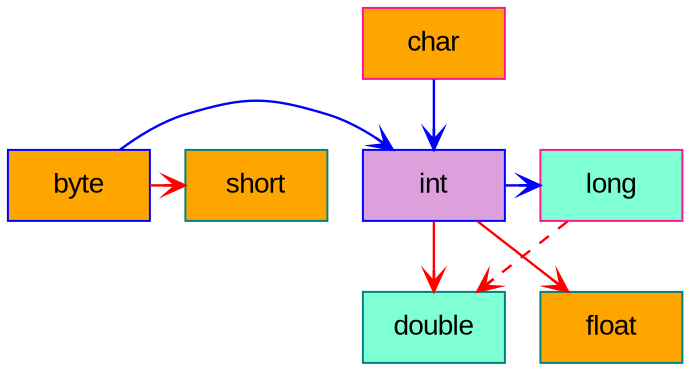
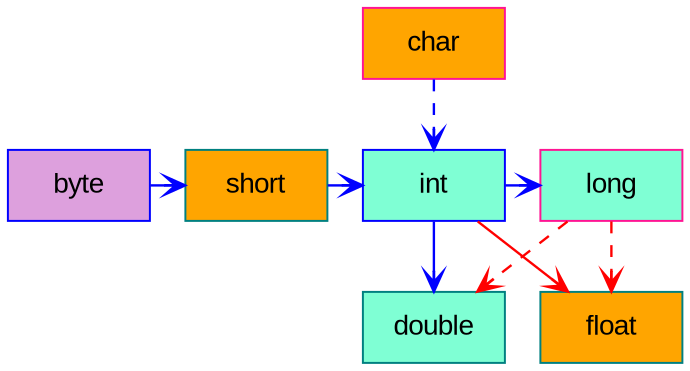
(246, 101) -> (335, 185)
(434, 105) -> (434, 105)
(79, 185) -> (79, 185)
(158, 185) -> (158, 185)
(434, 185) -> (434, 185)
(434, 247) -> (434, 247)
none -> (611, 247)
